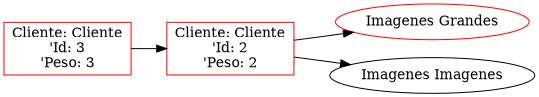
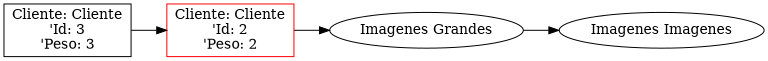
(432, 22) -> (427, 30)
(68, 49) -> (68, 30)
(317, 60) -> (536, 30)
